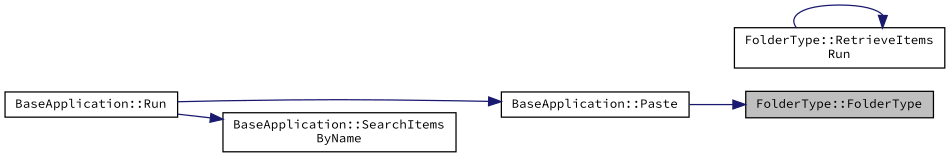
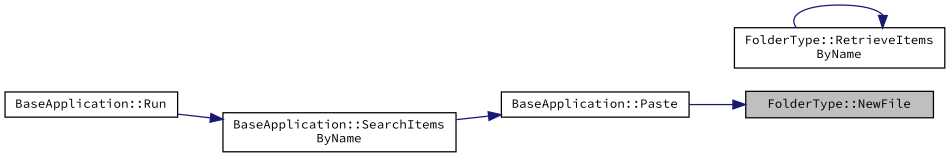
(840, 48) -> (840, 48)
(333, 100) -> (472, 118)
(840, 105) -> (840, 105)
